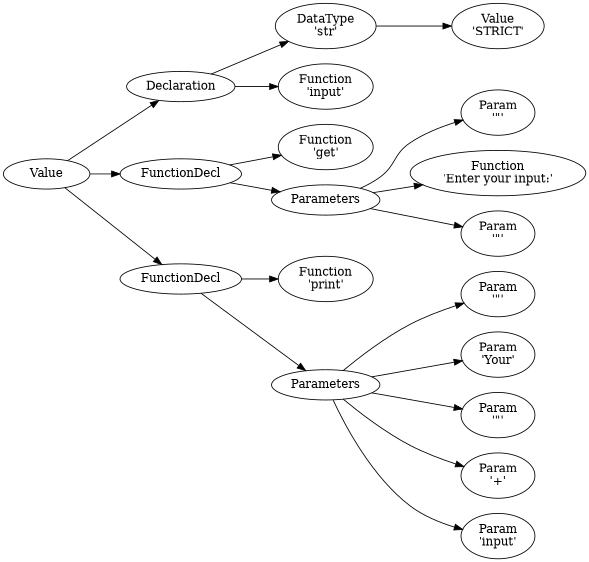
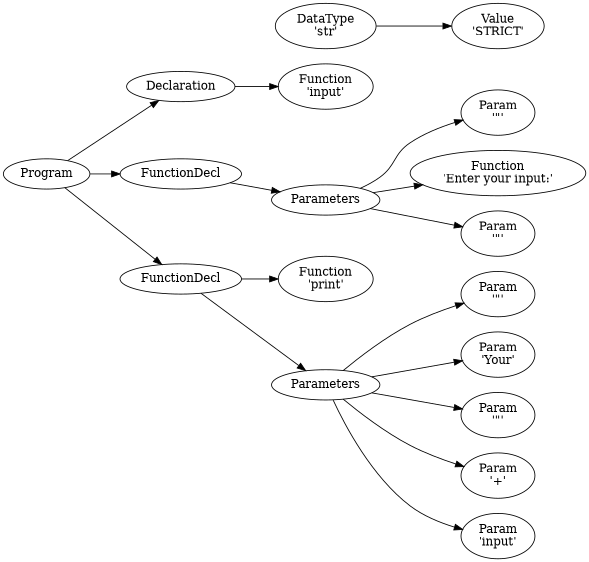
(246, 59) -> none
(326, 147) -> none
(47, 174) -> (47, 174)
